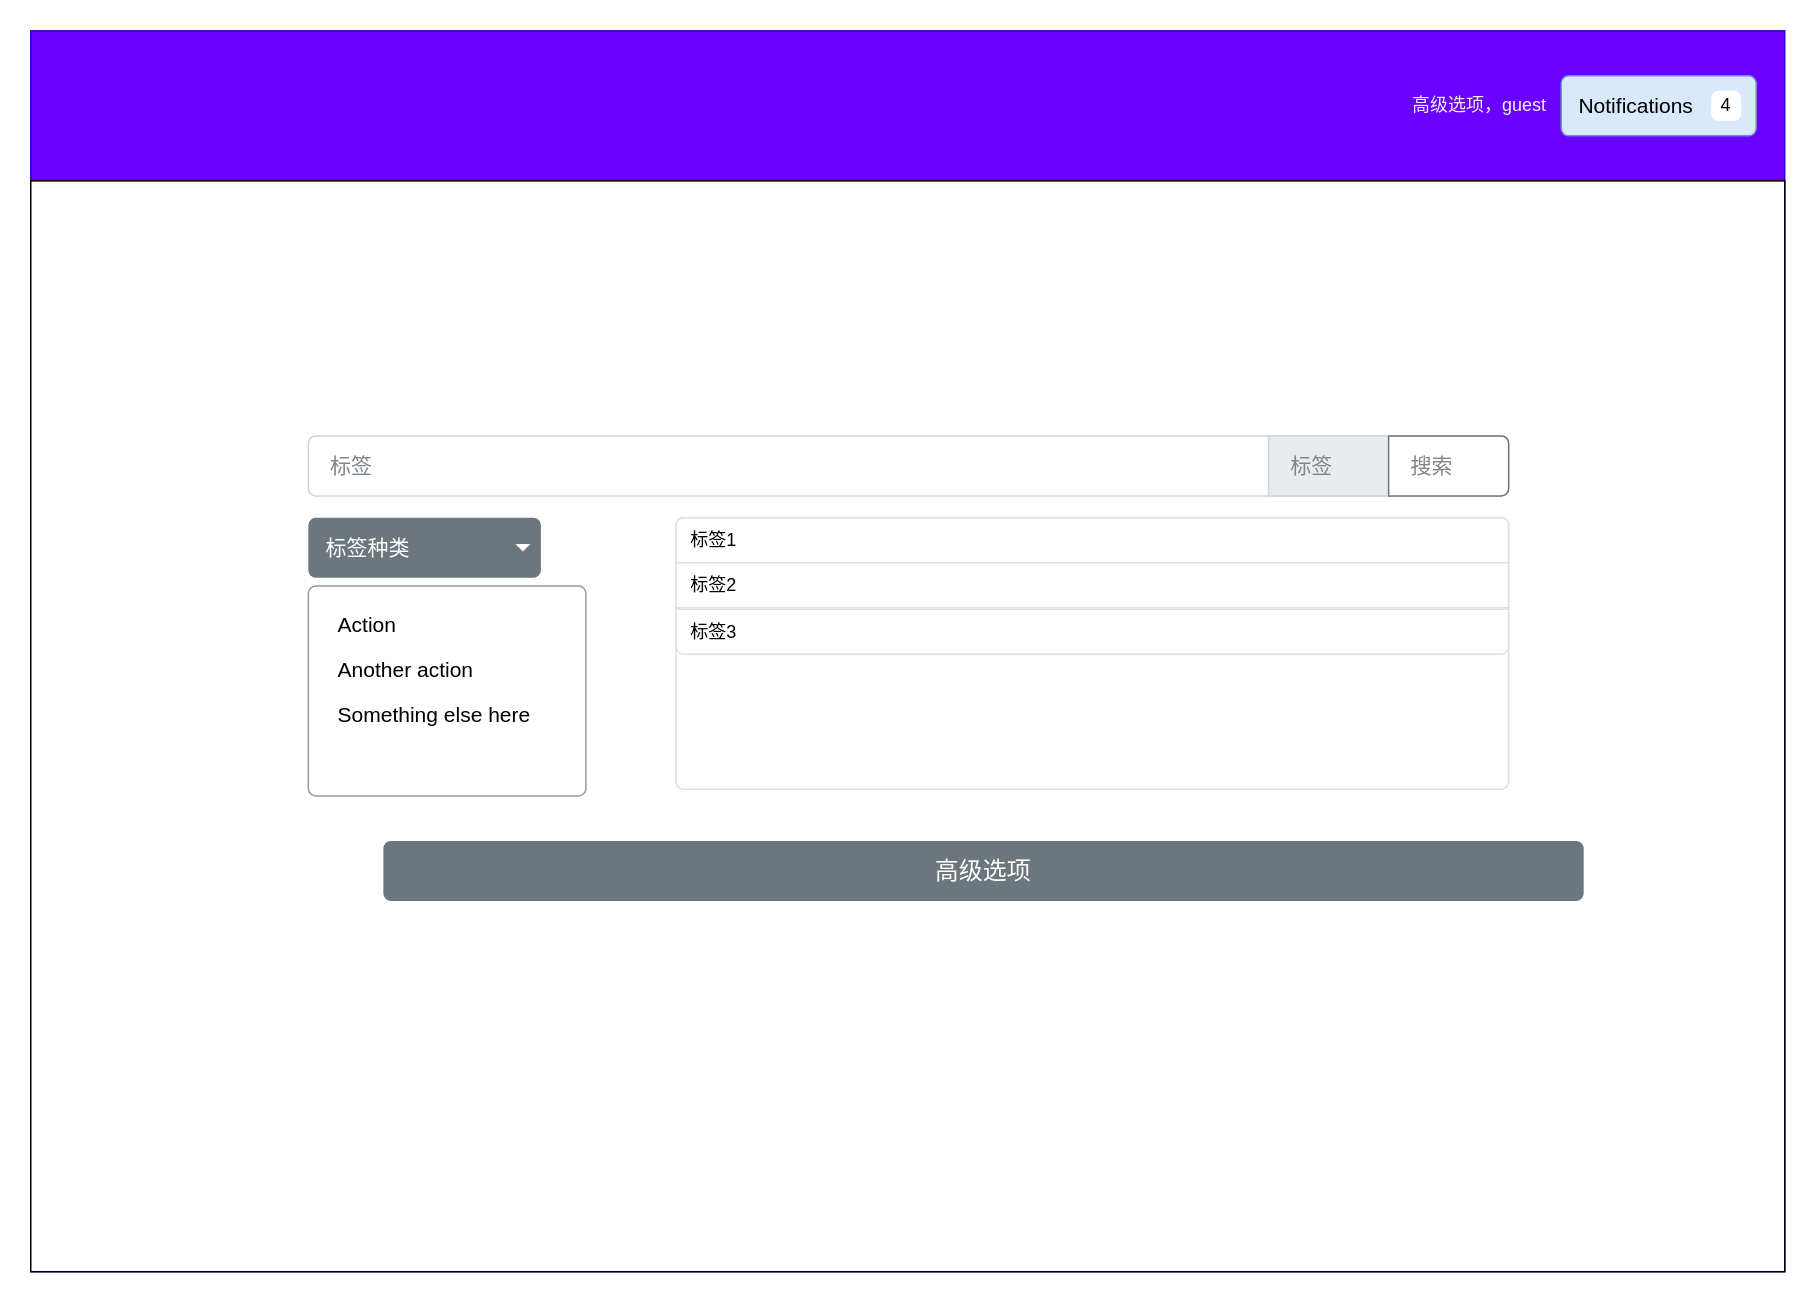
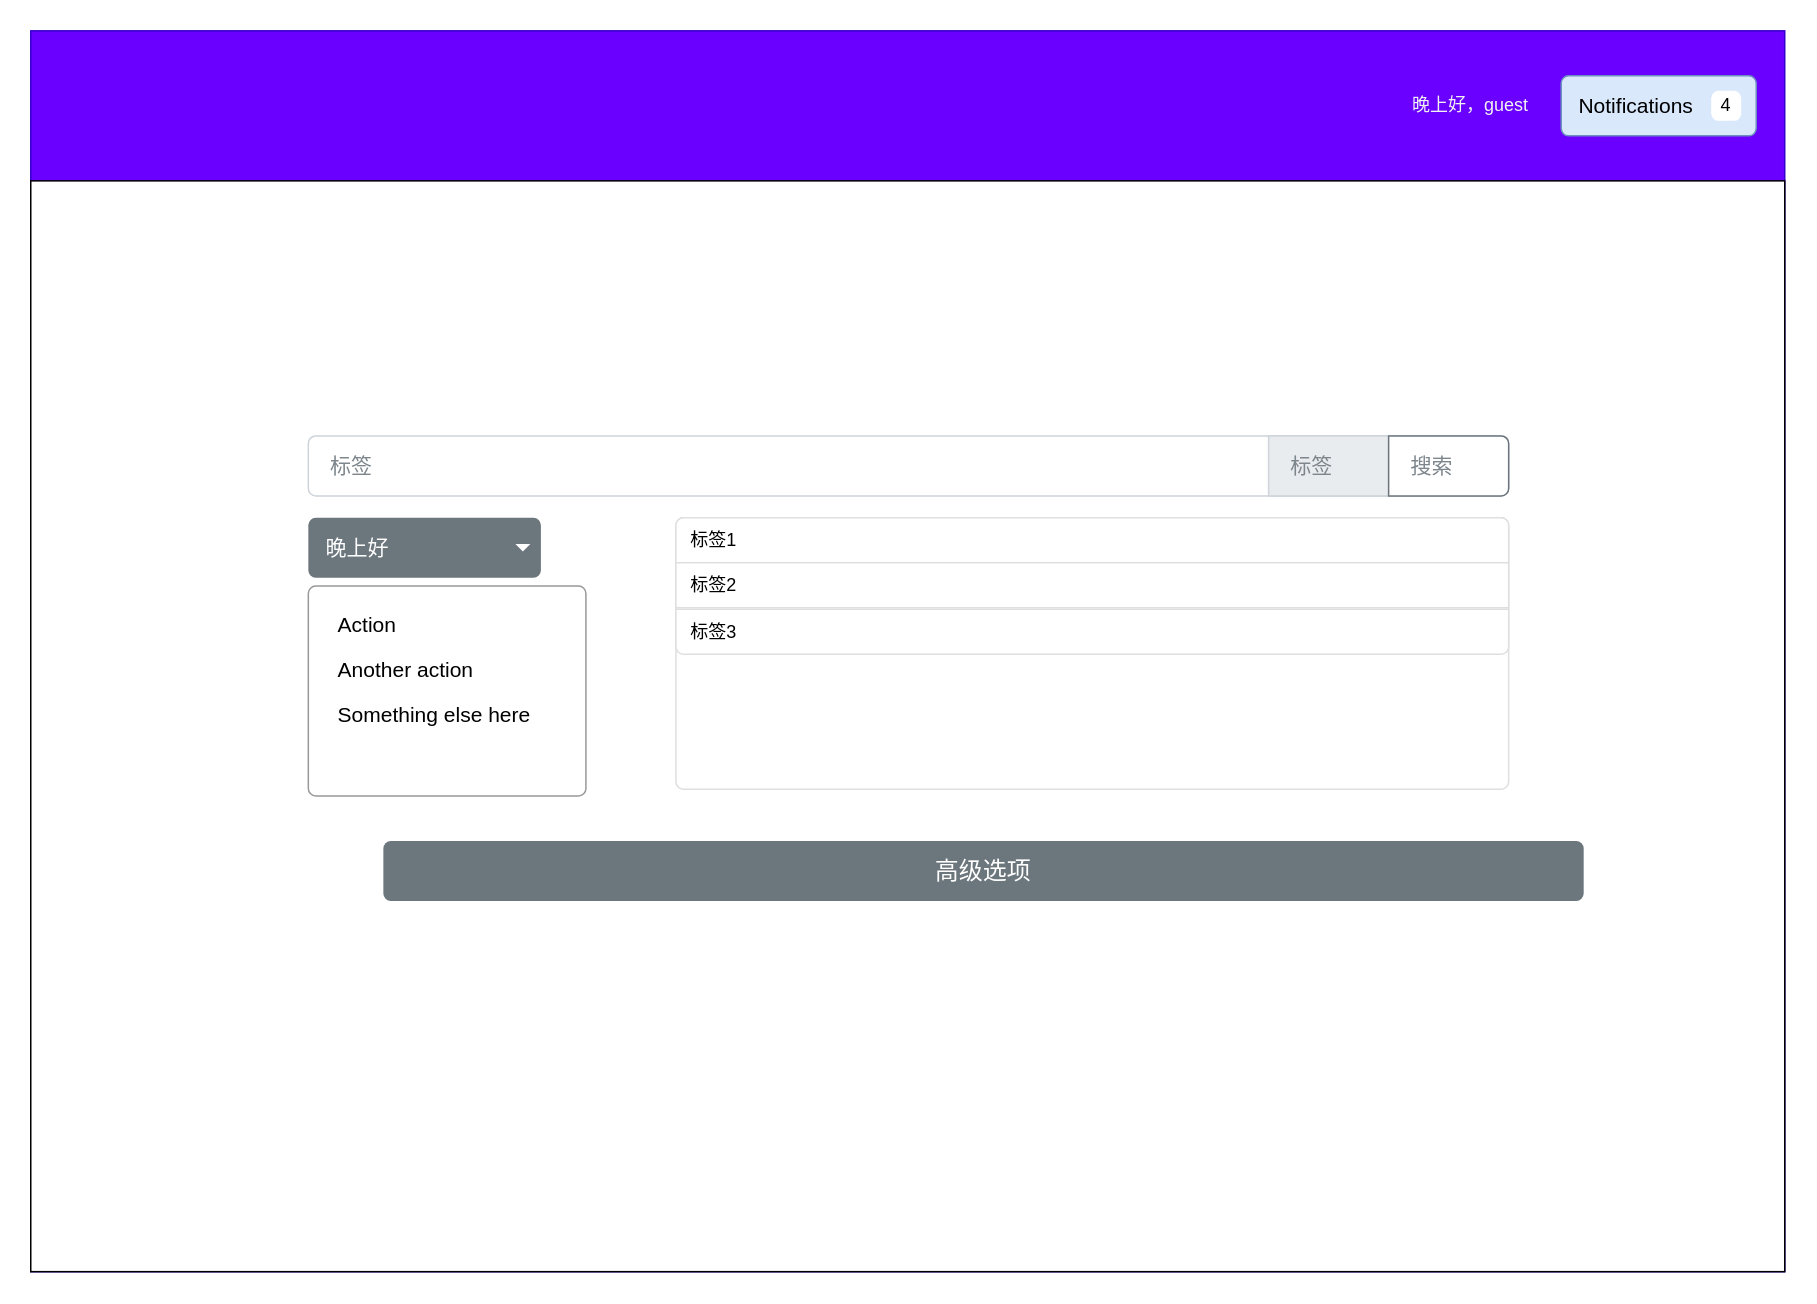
(1482, 106) -> (1473, 106)
(368, 548) -> (358, 548)
